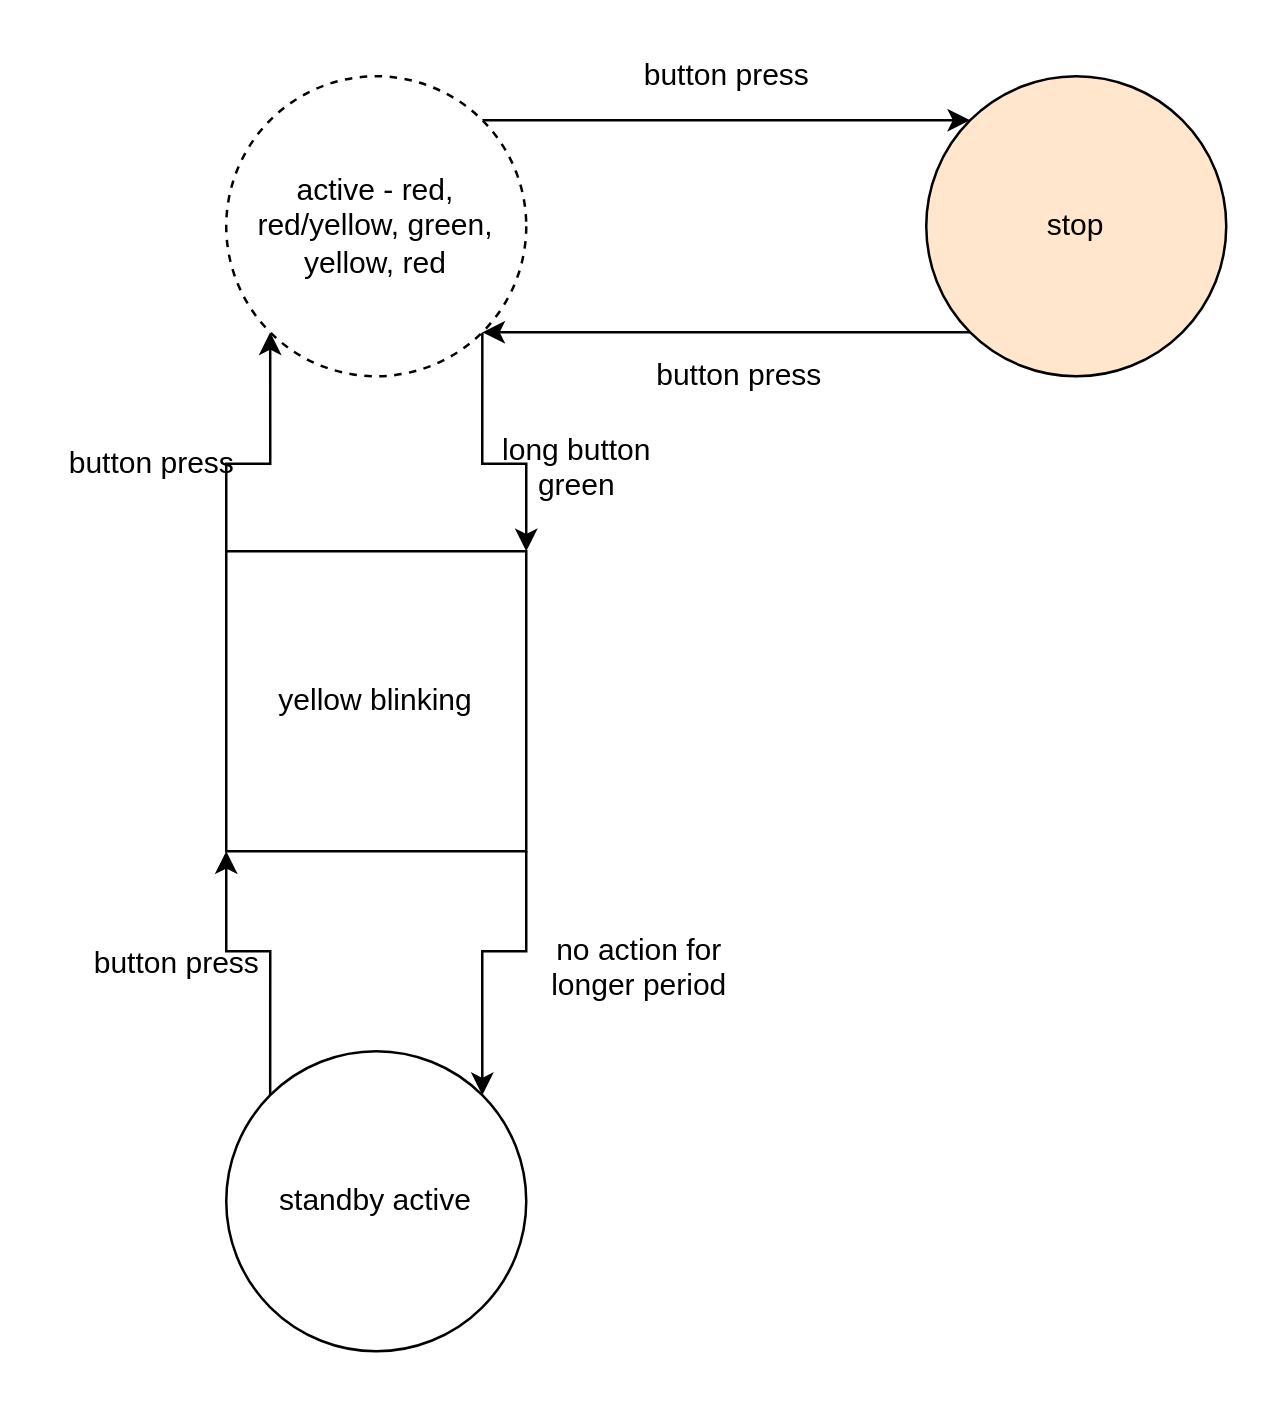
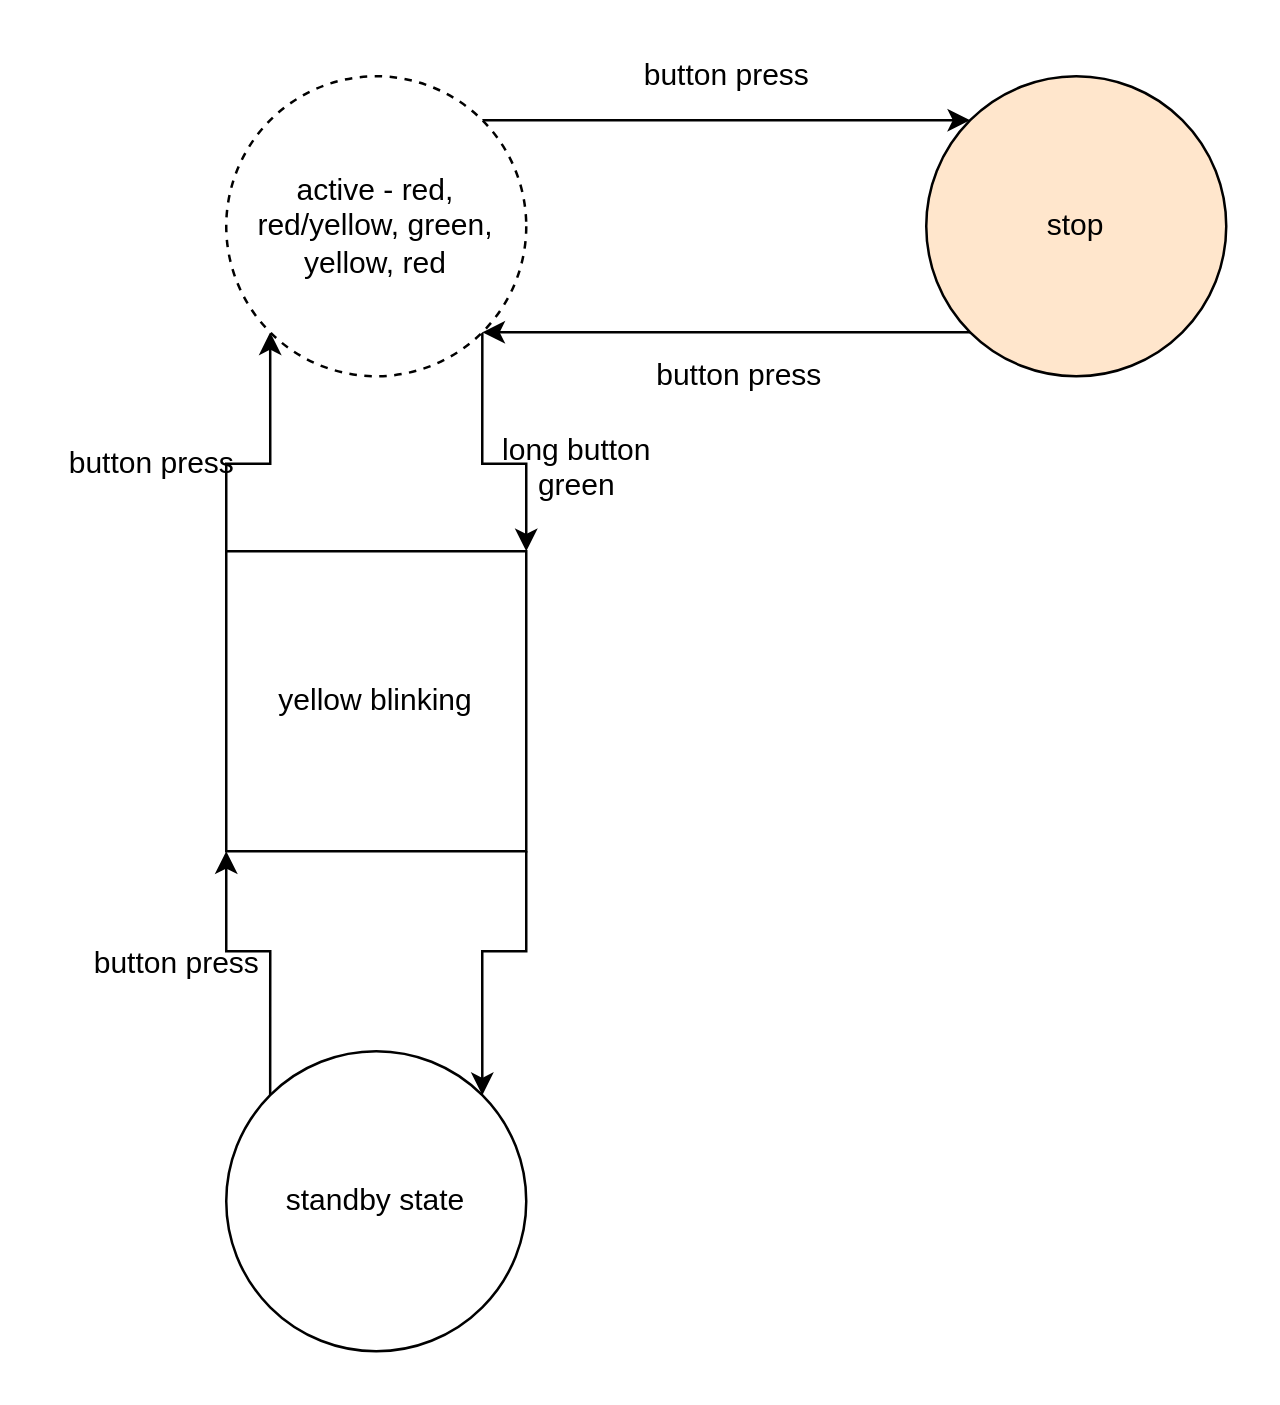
(639, 964) -> none
(376, 1201) -> (376, 1201)
